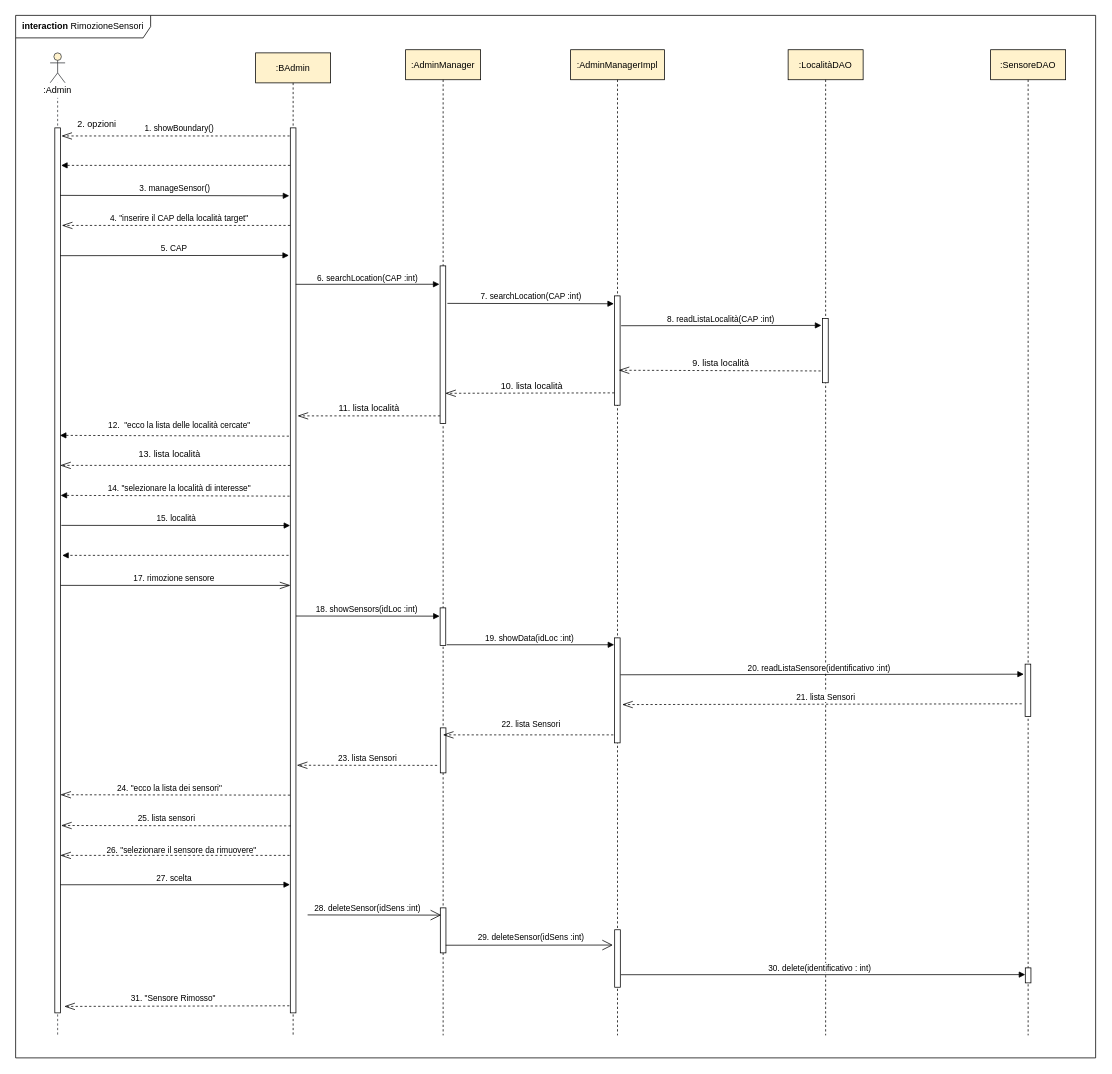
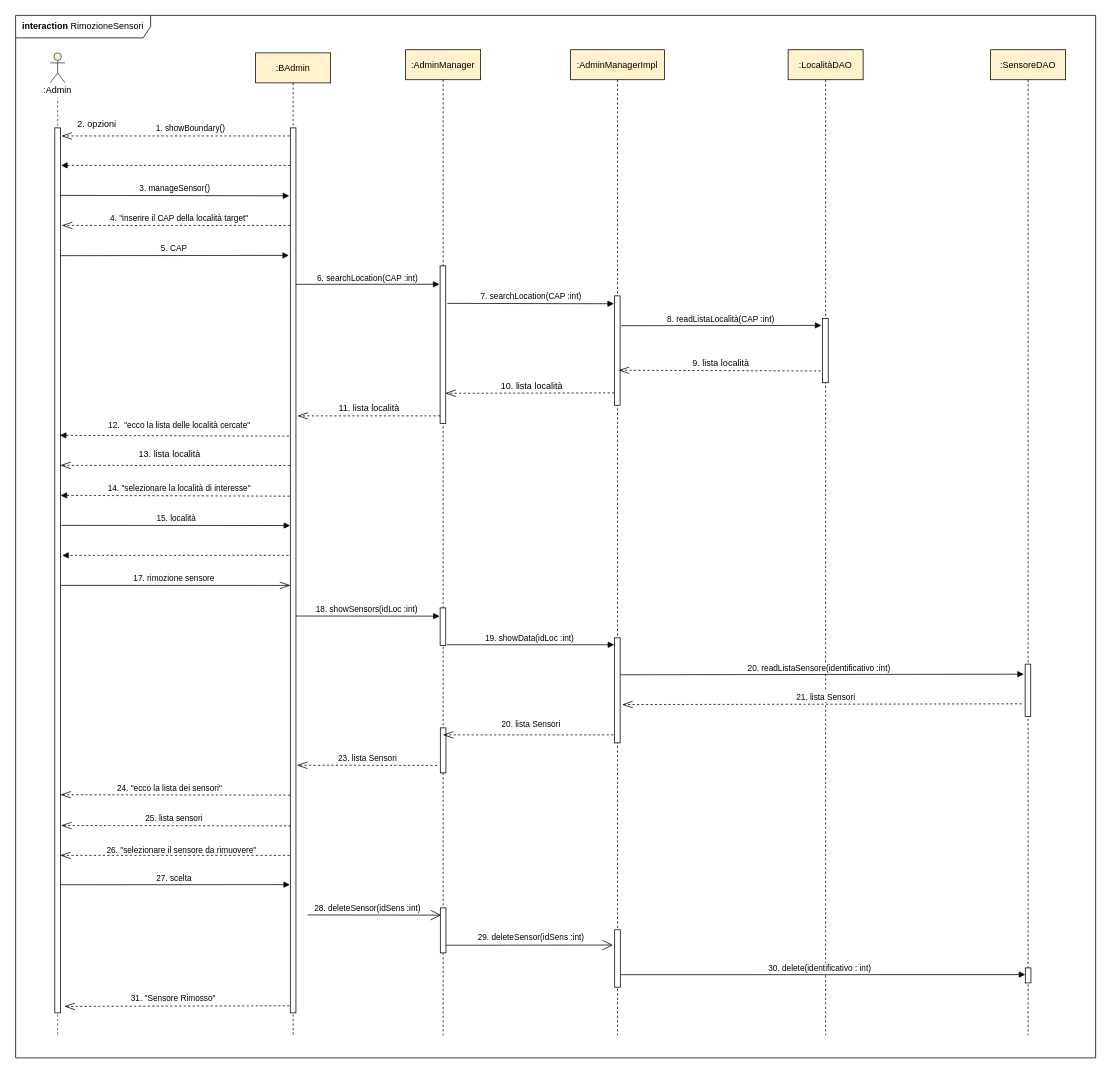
(179, 128) -> (190, 128)
(531, 724) -> (531, 724)
(166, 818) -> (173, 818)
